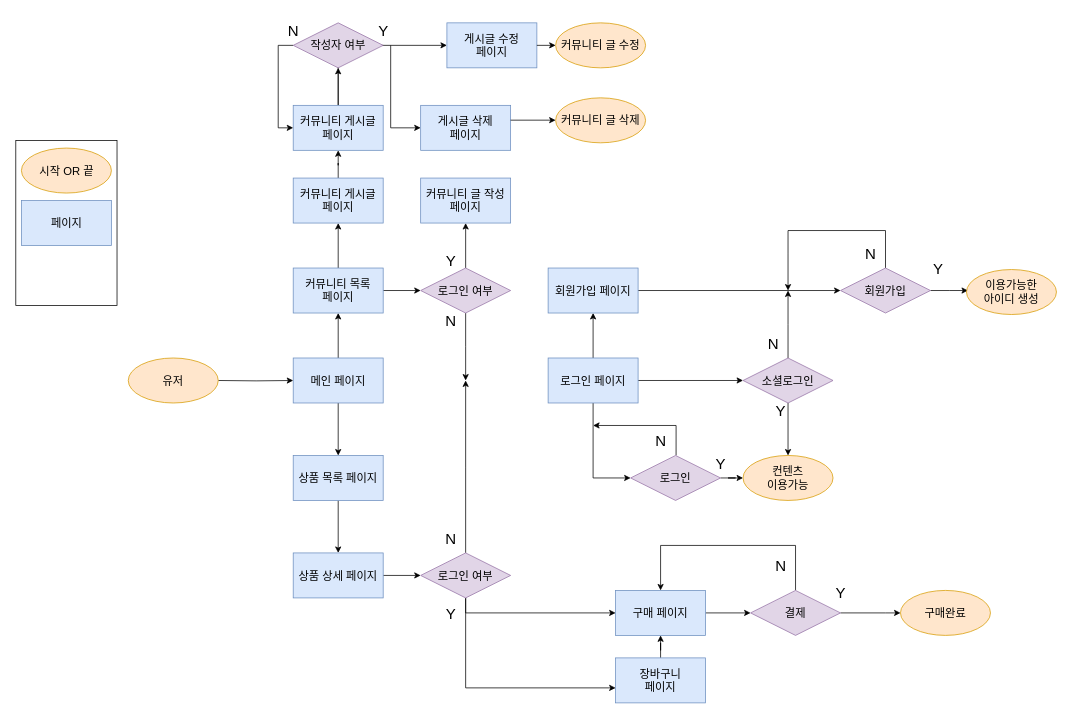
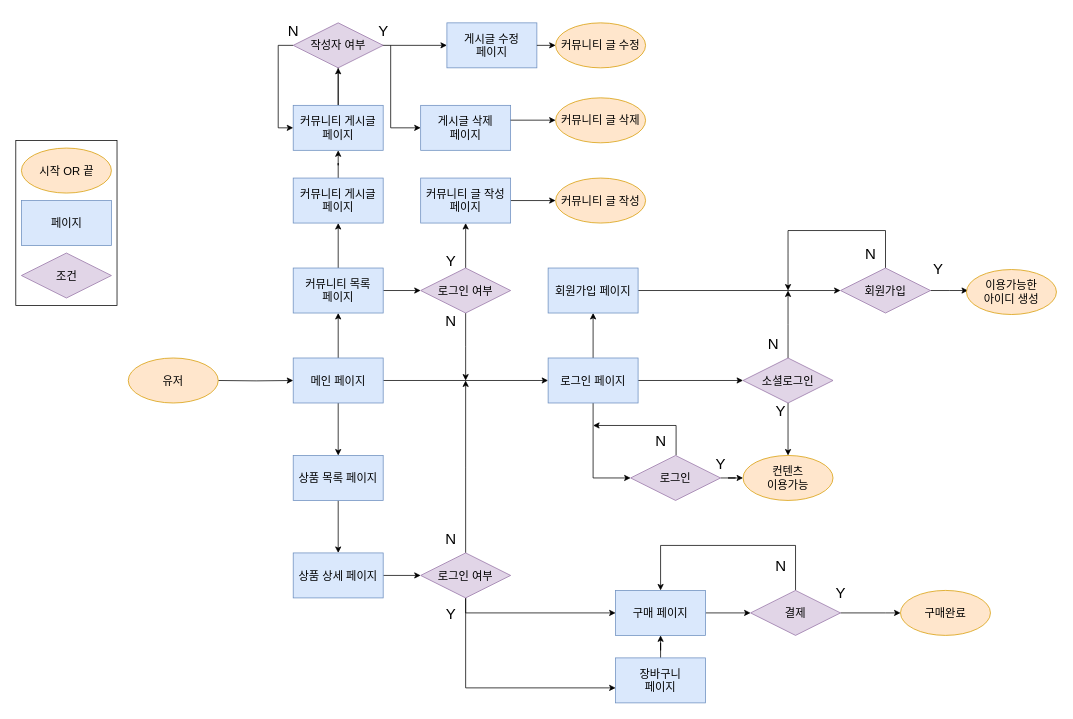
none -> (530, 201)
none -> (600, 201)
none -> (66, 276)
none -> (463, 381)
